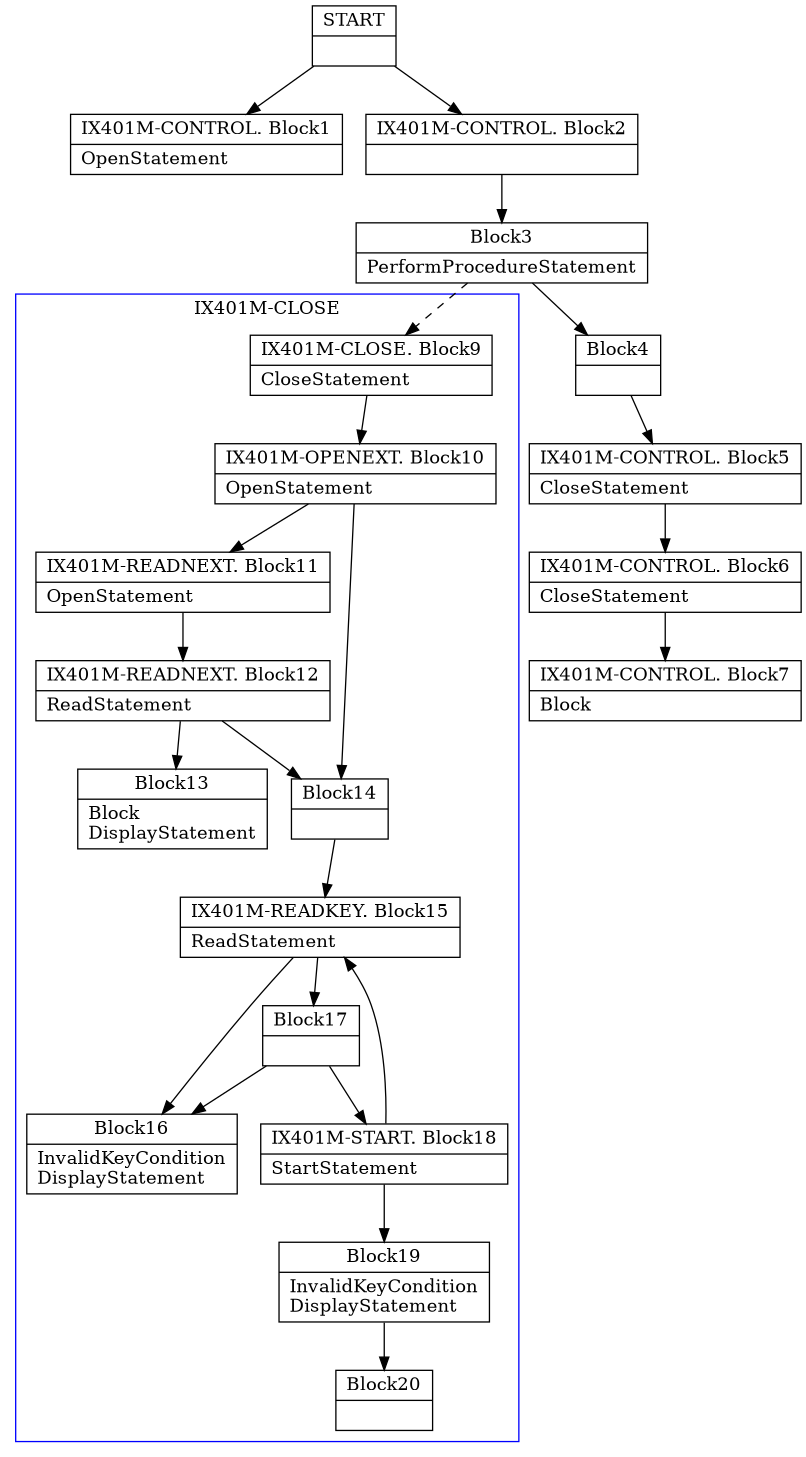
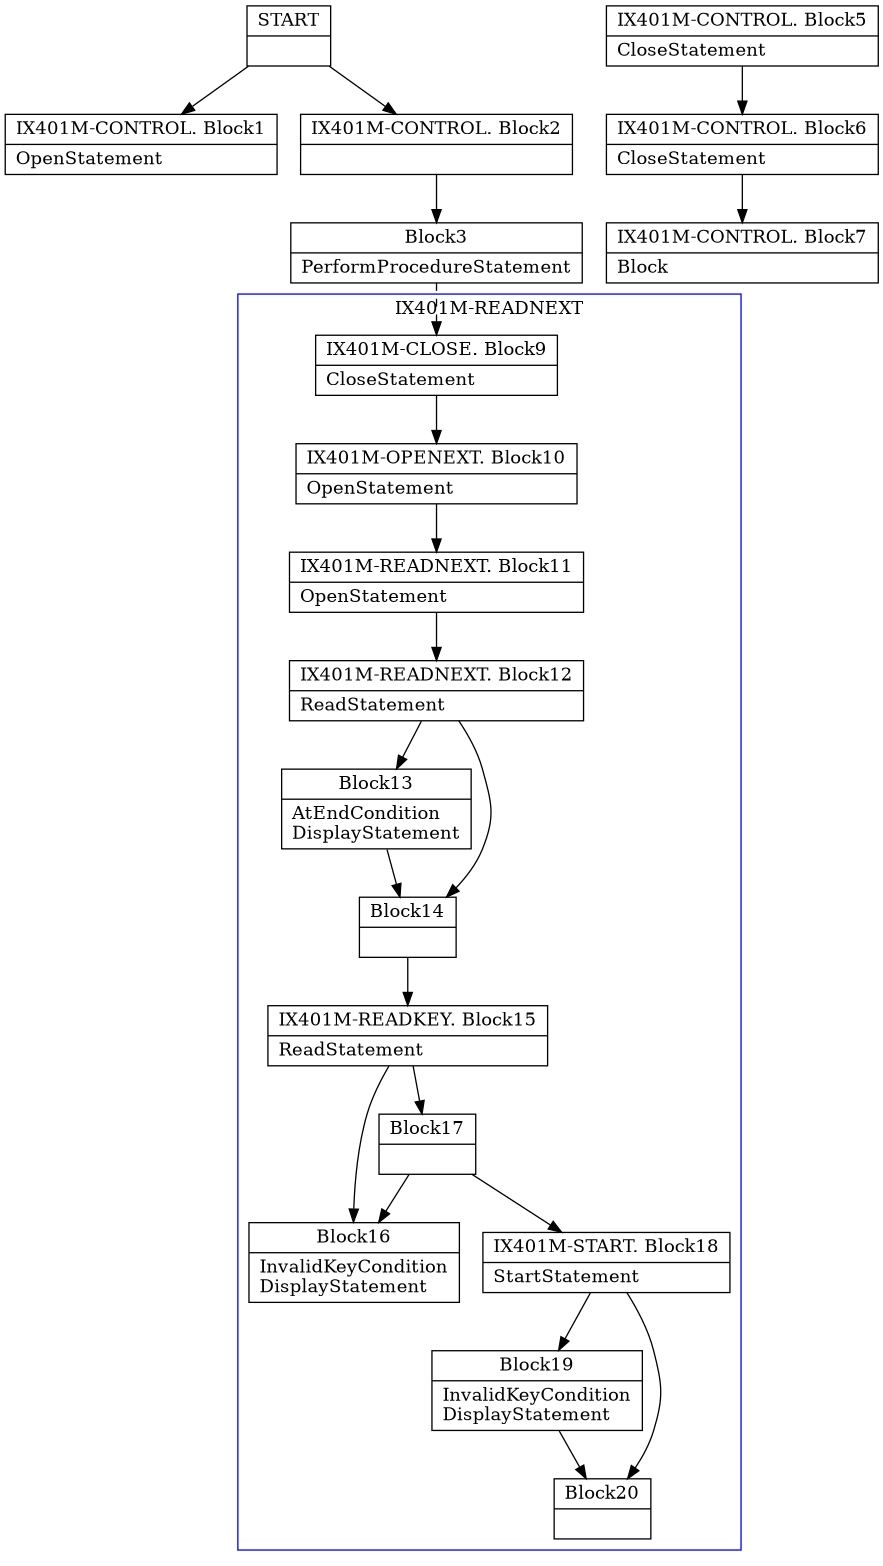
(267, 309) -> (489, 309)
(618, 365) -> none
(348, 635) -> (392, 867)
(114, 814) -> (367, 814)
(381, 1043) -> (660, 1380)
